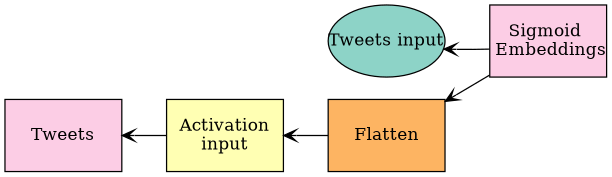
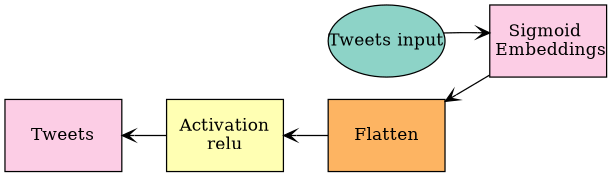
(473, 49) -> (461, 33)
(225, 135) -> (225, 135)
